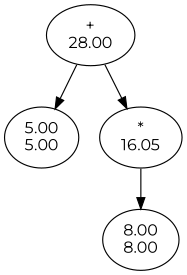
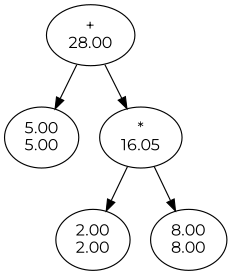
none -> (93, 240)
